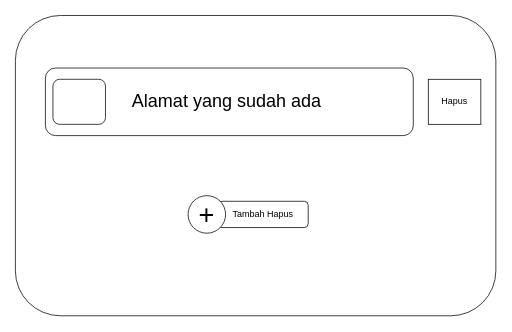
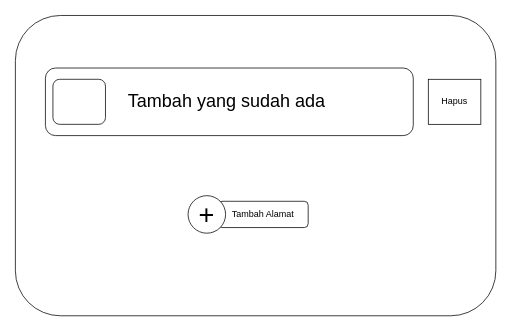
(229, 102) -> (229, 102)
(263, 214) -> (263, 214)
